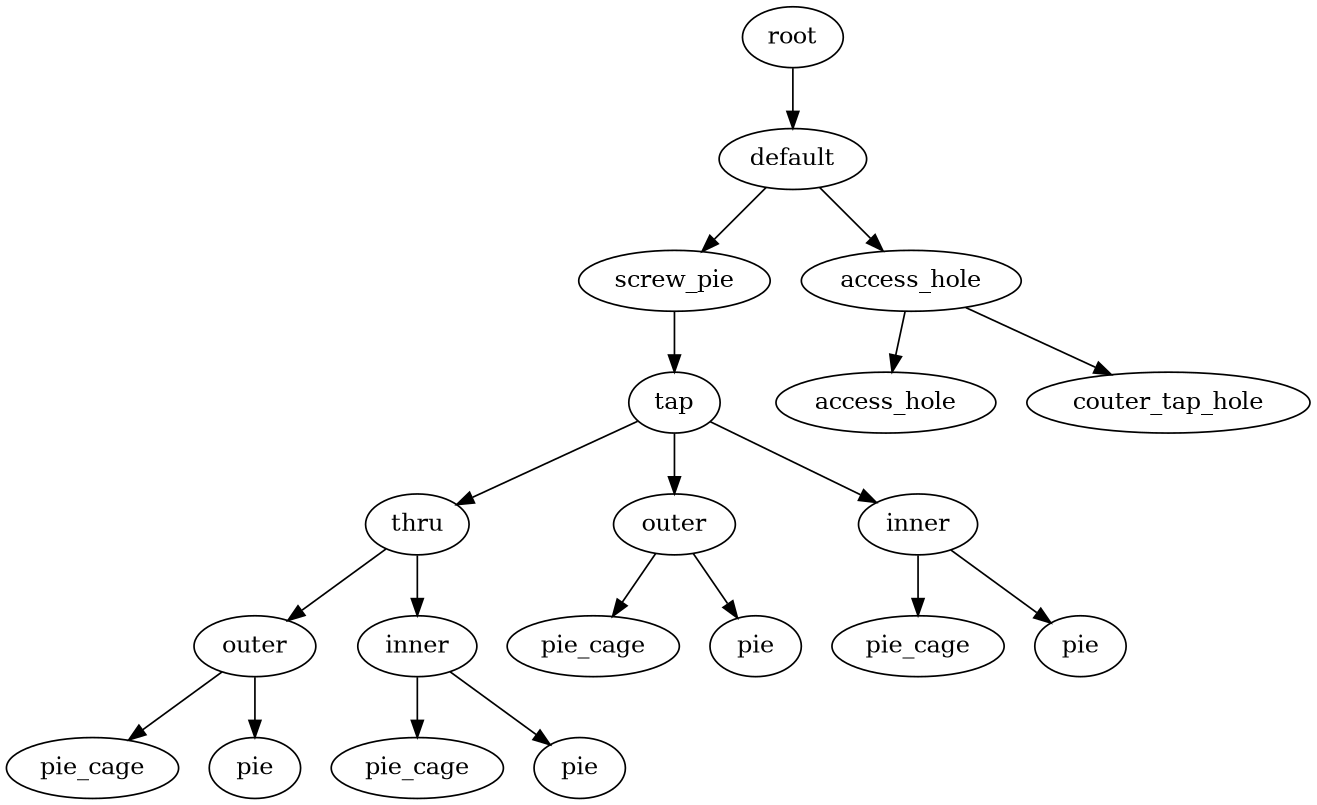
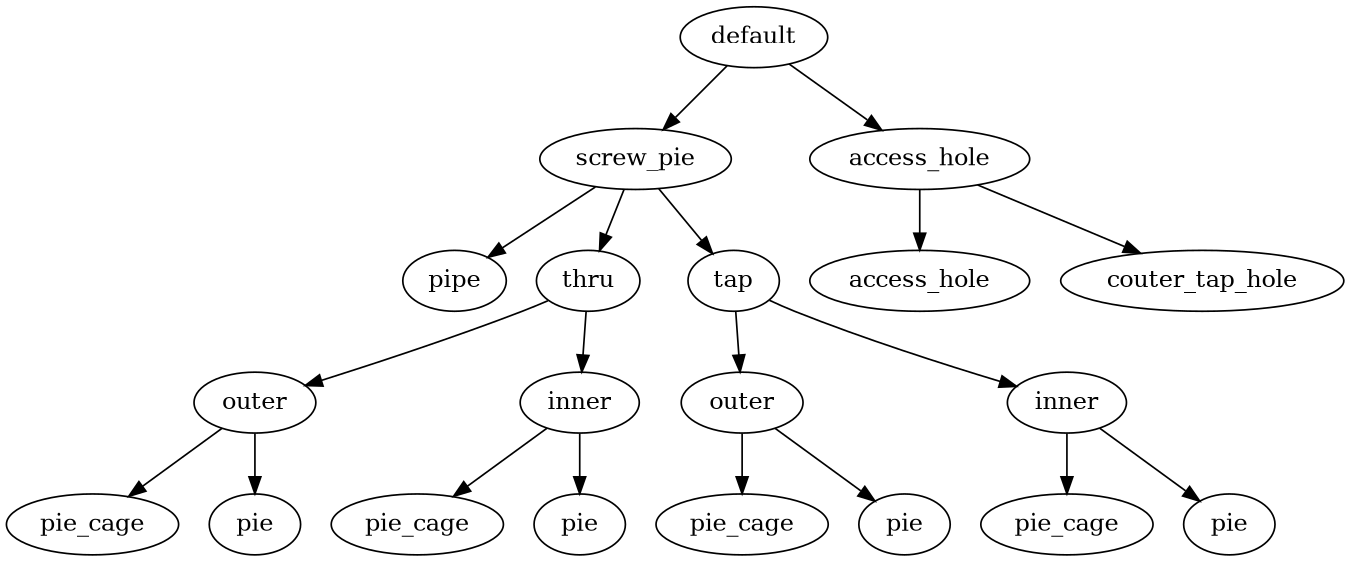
(793, 37) -> none
none -> (455, 281)
(555, 459) -> (615, 212)
